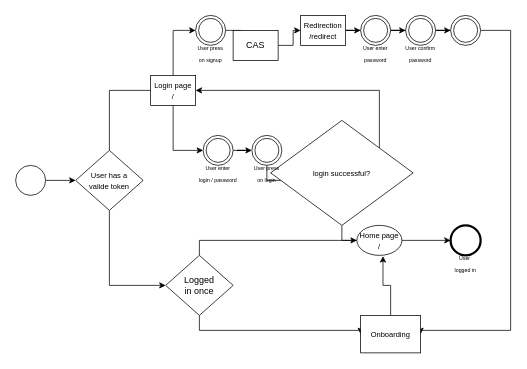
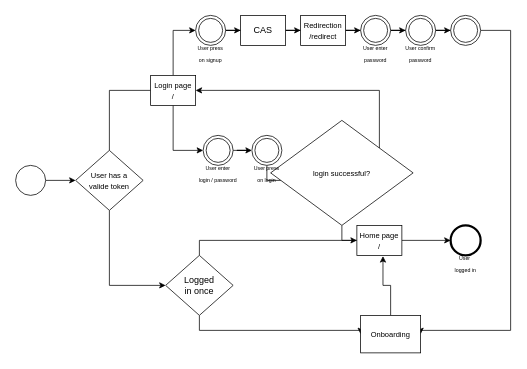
(255, 45) -> (263, 30)
(379, 240) -> (379, 240)
